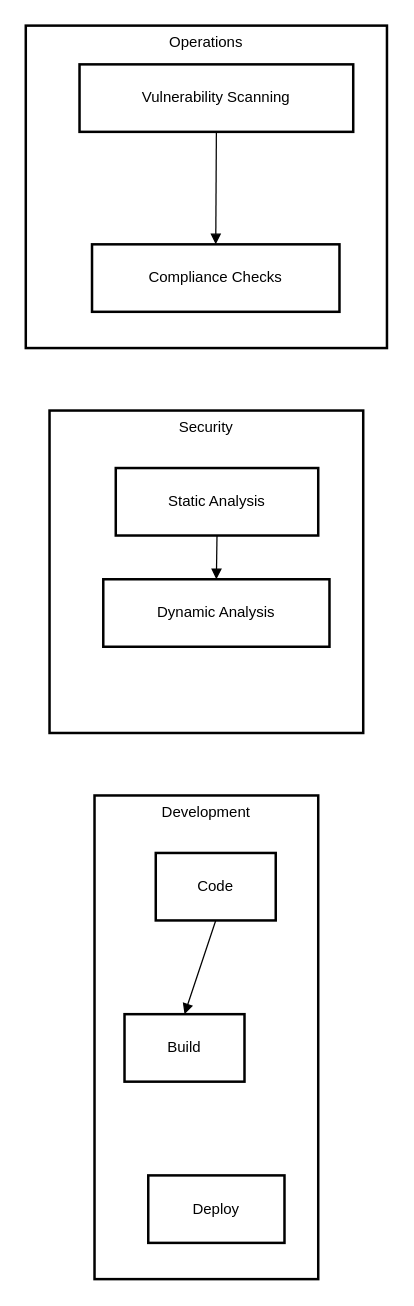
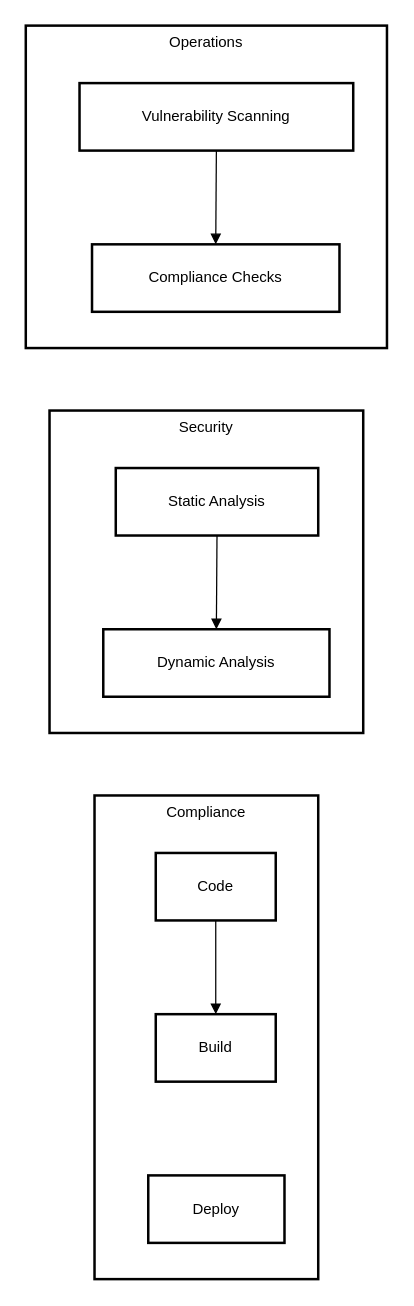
(216, 98) -> (216, 117)
(216, 613) -> (216, 663)
(206, 813) -> (206, 813)
(184, 1048) -> (216, 1048)
